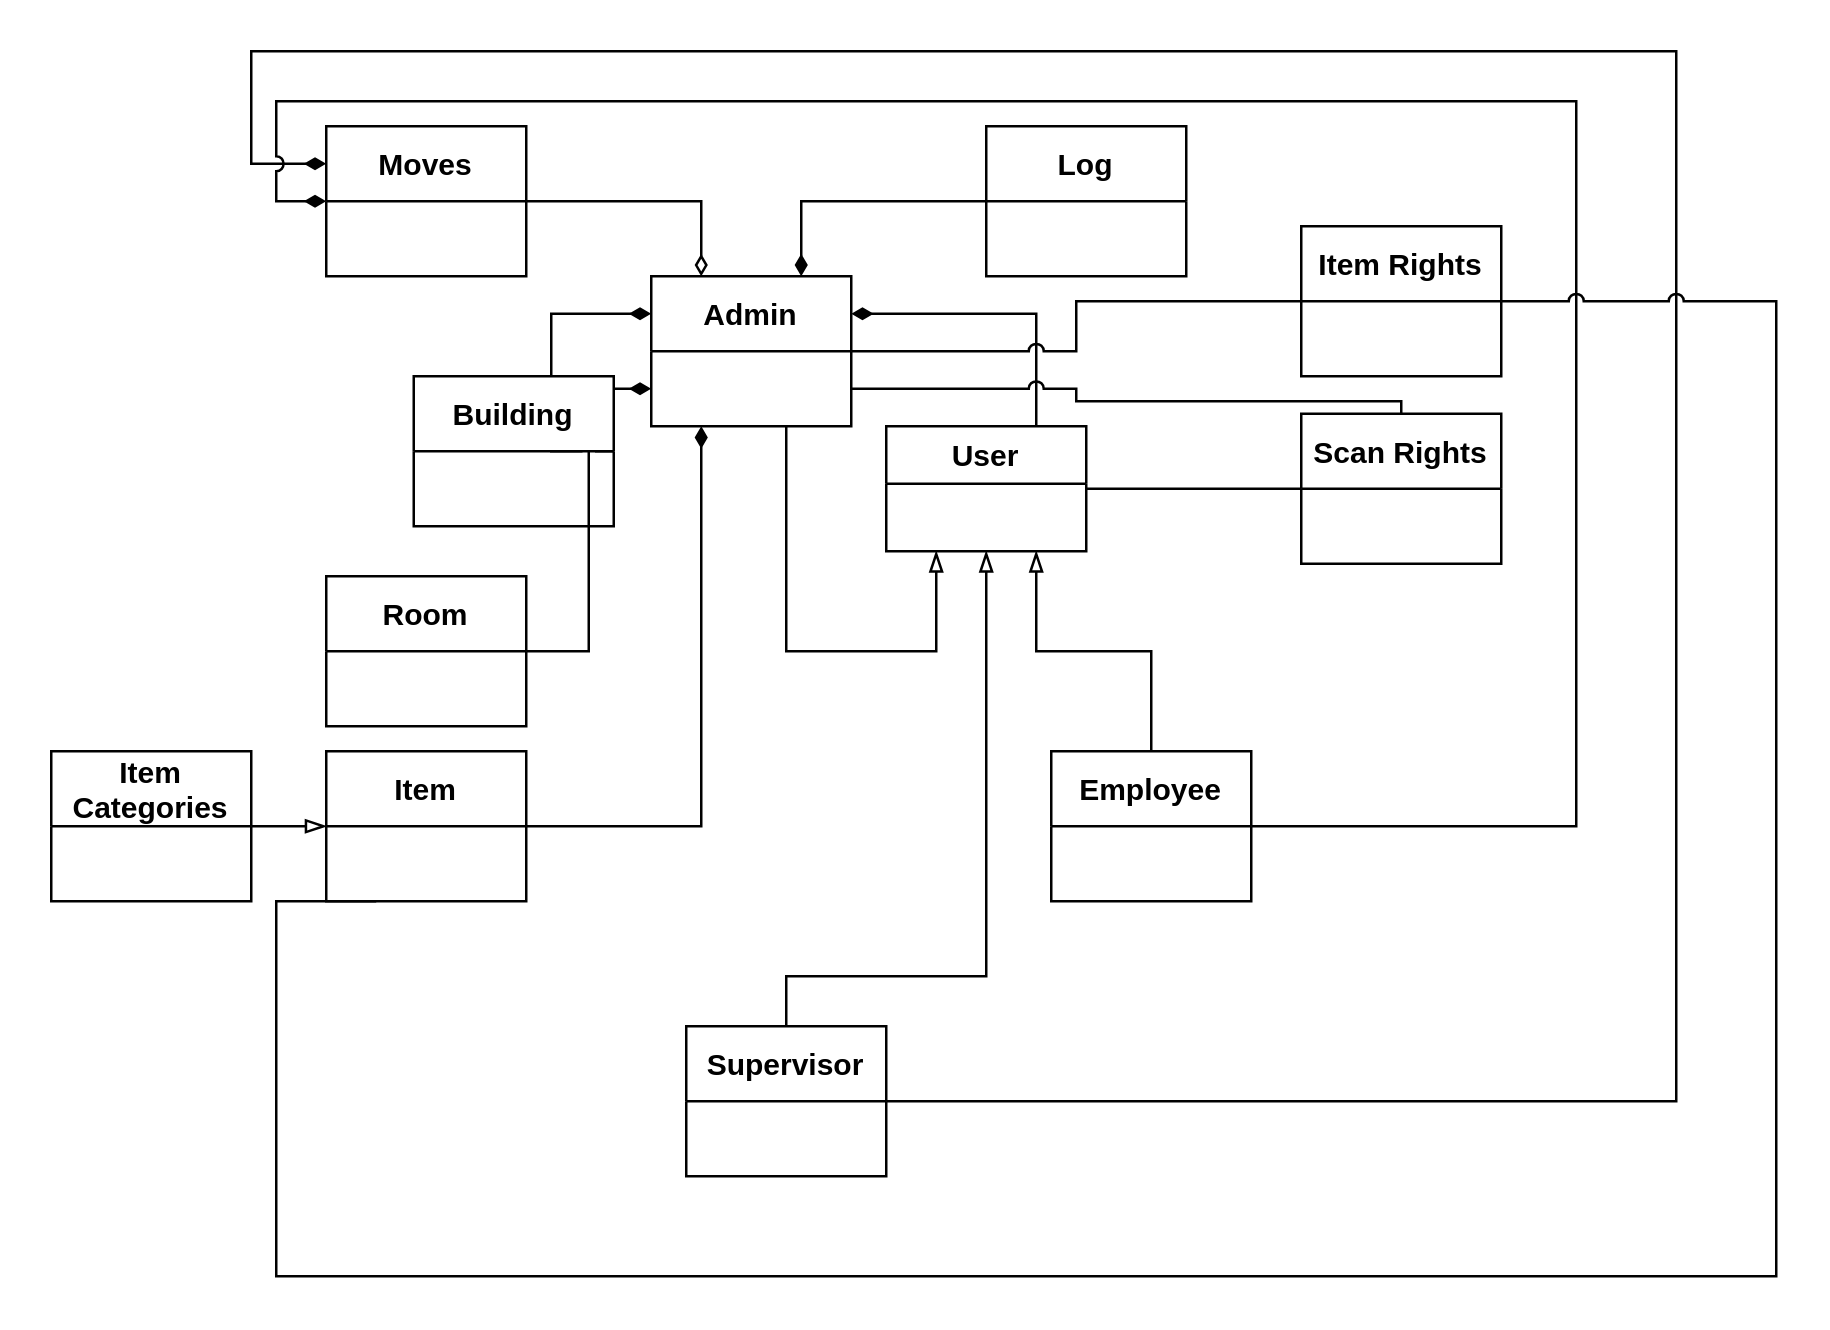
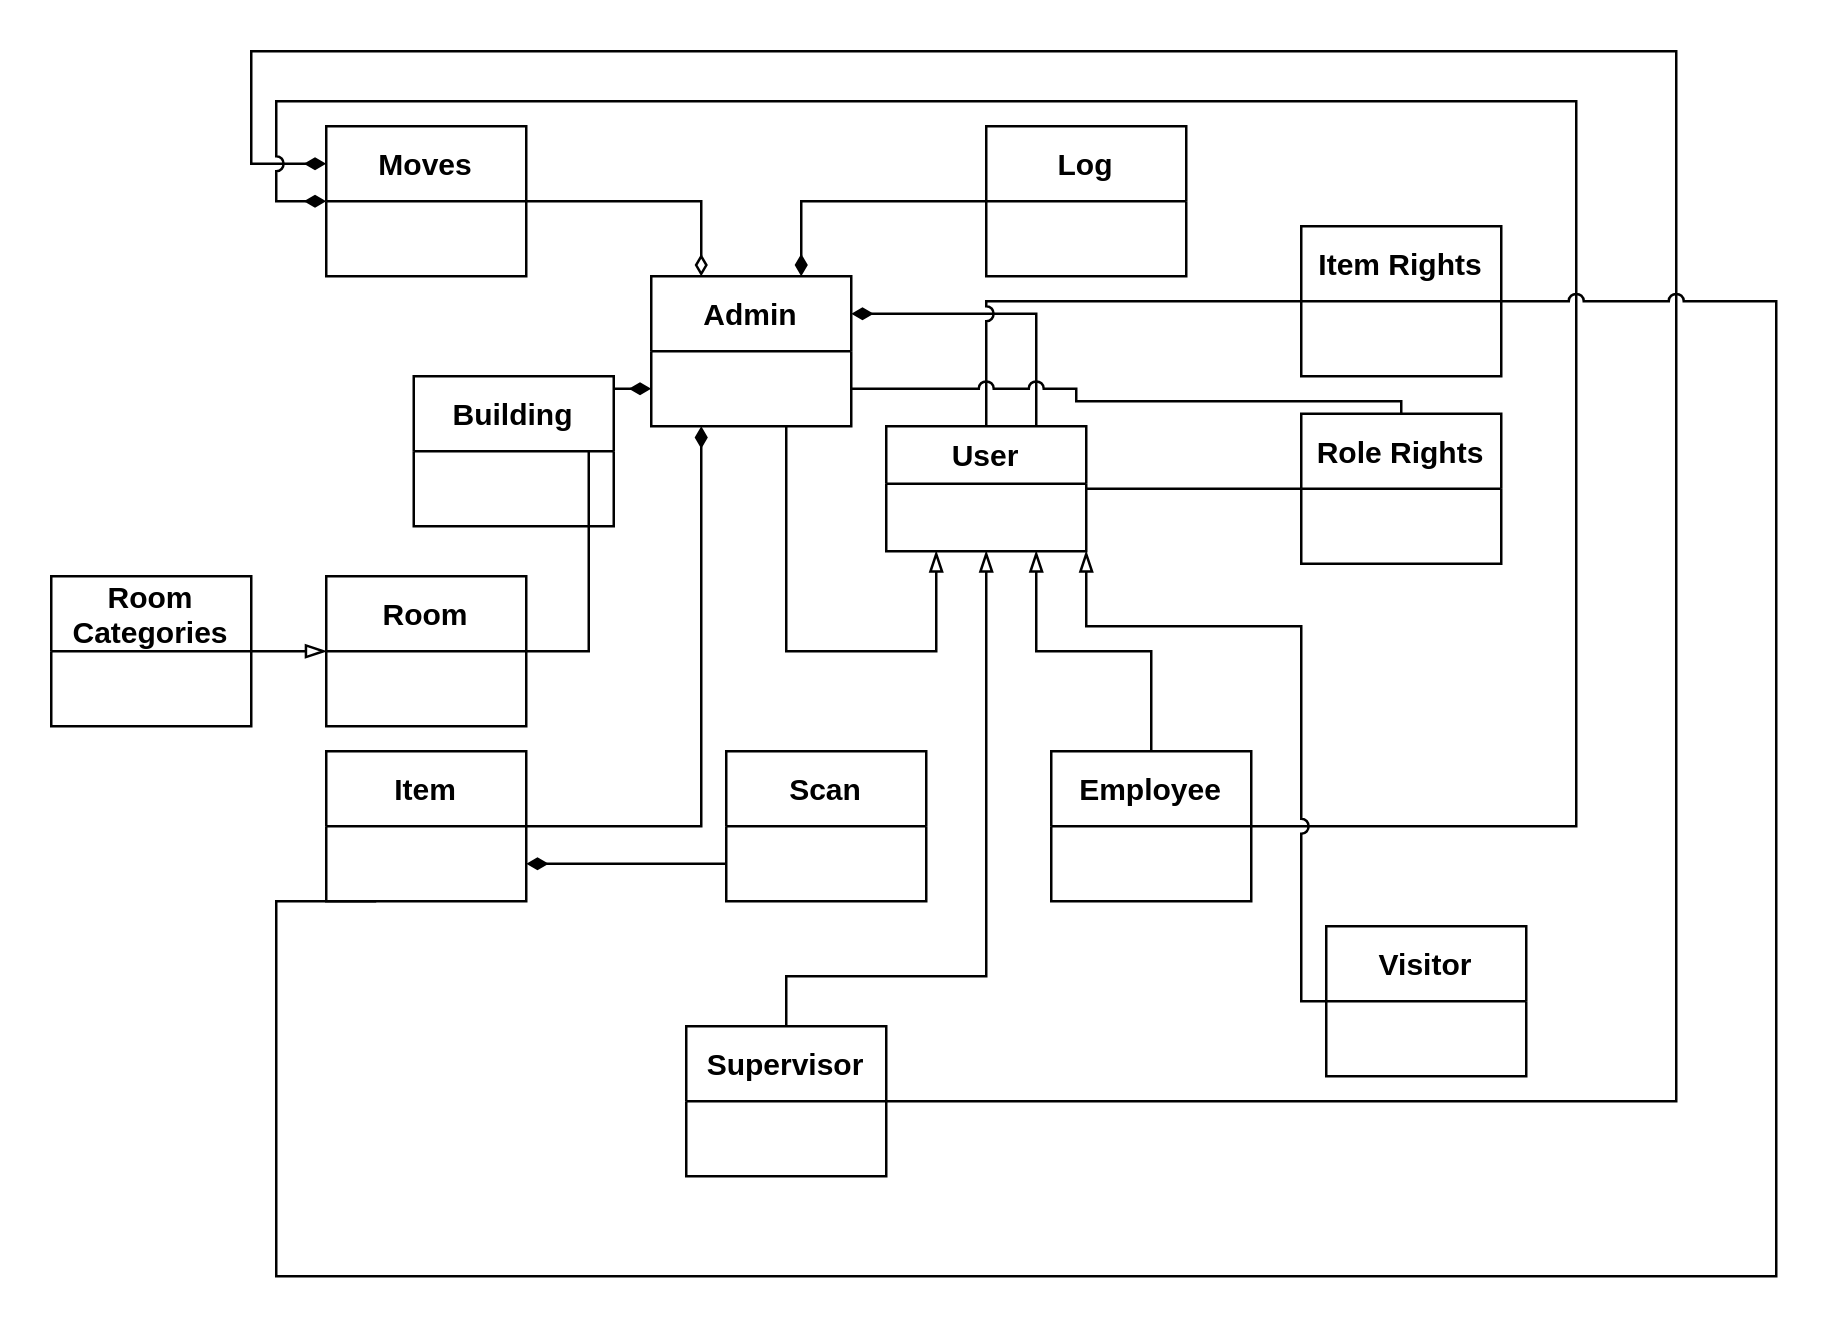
(560, 314) -> none
(946, 351) -> (1028, 301)
(1400, 453) -> (1400, 453)
none -> (1266, 626)
none -> (151, 651)
none -> (297, 651)
(151, 826) -> none
(297, 826) -> none
none -> (826, 826)
none -> (634, 864)
none -> (1426, 1001)
